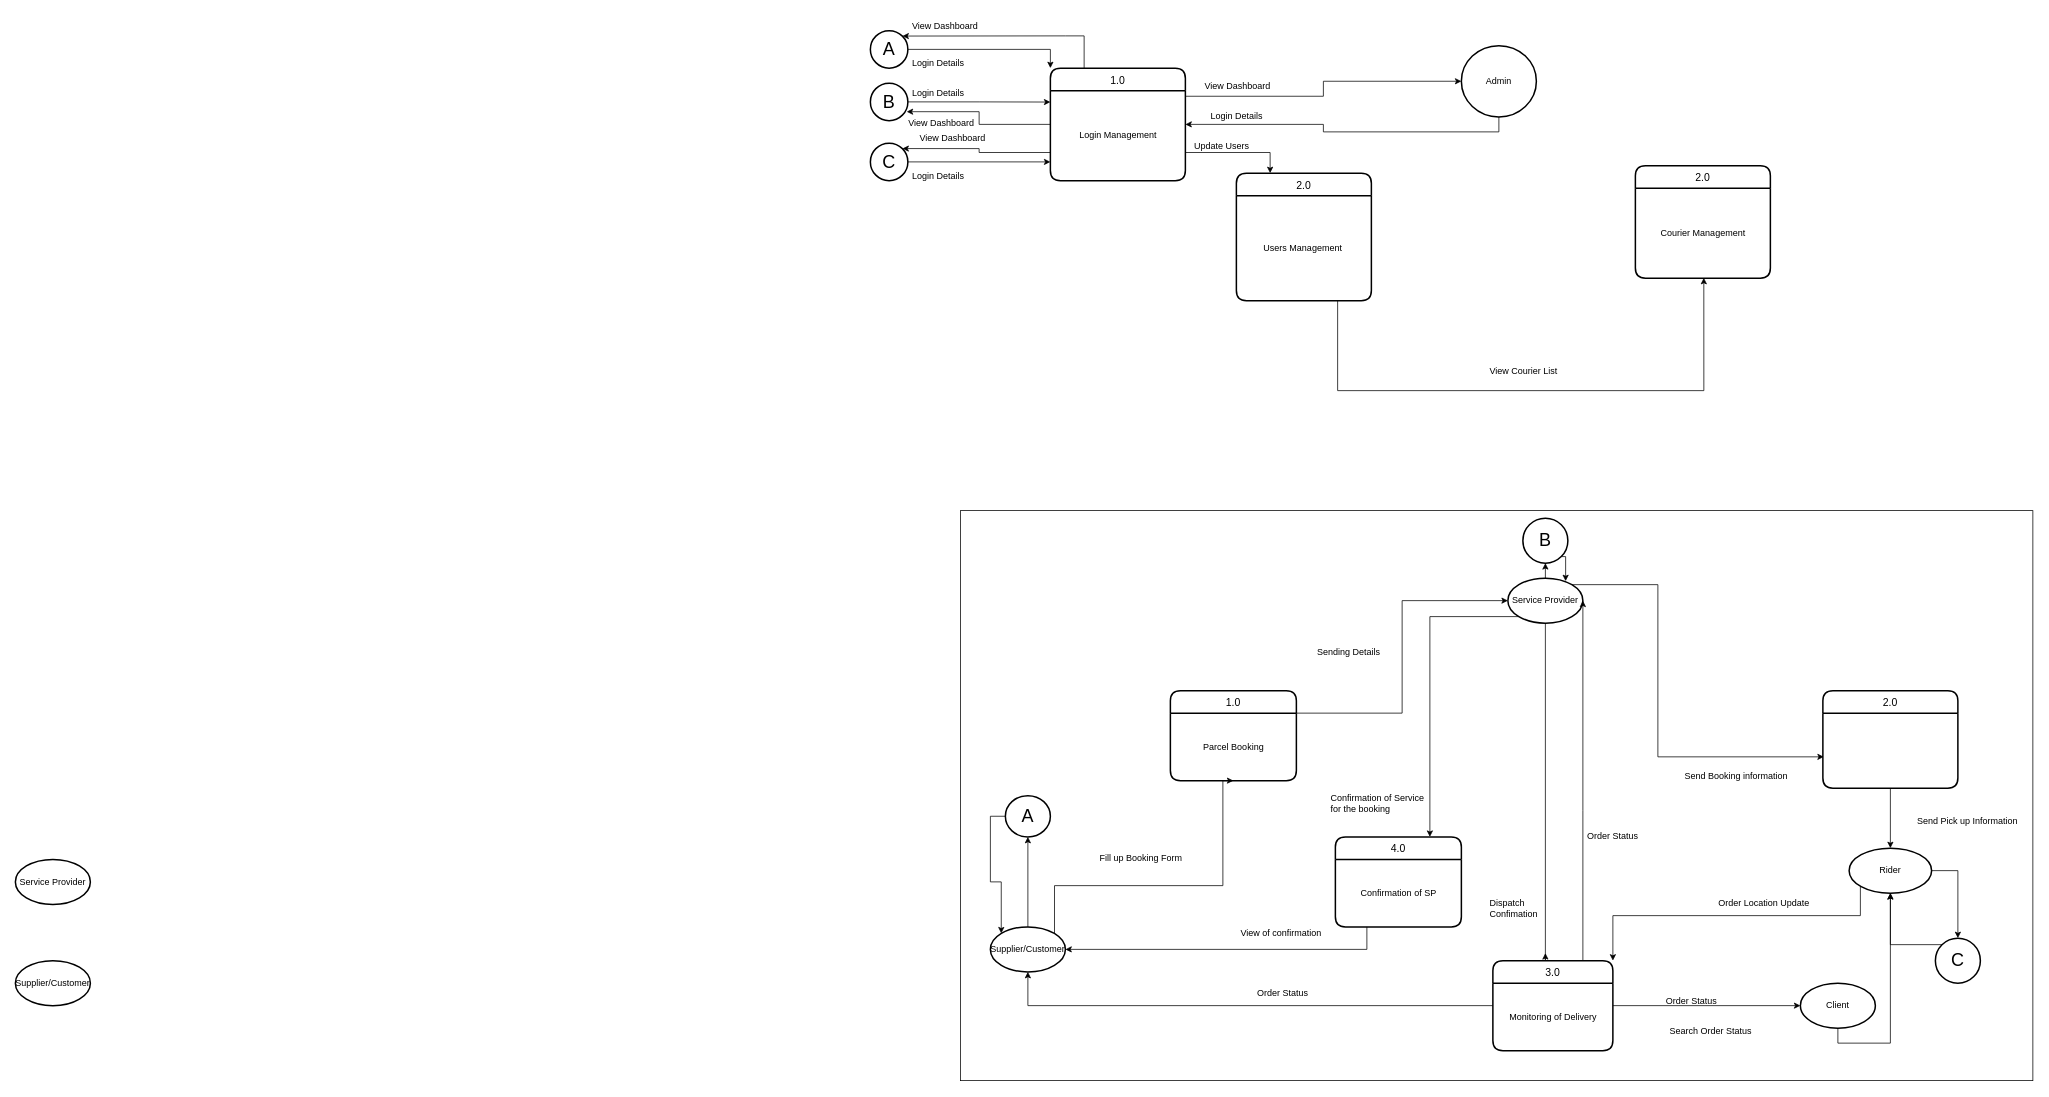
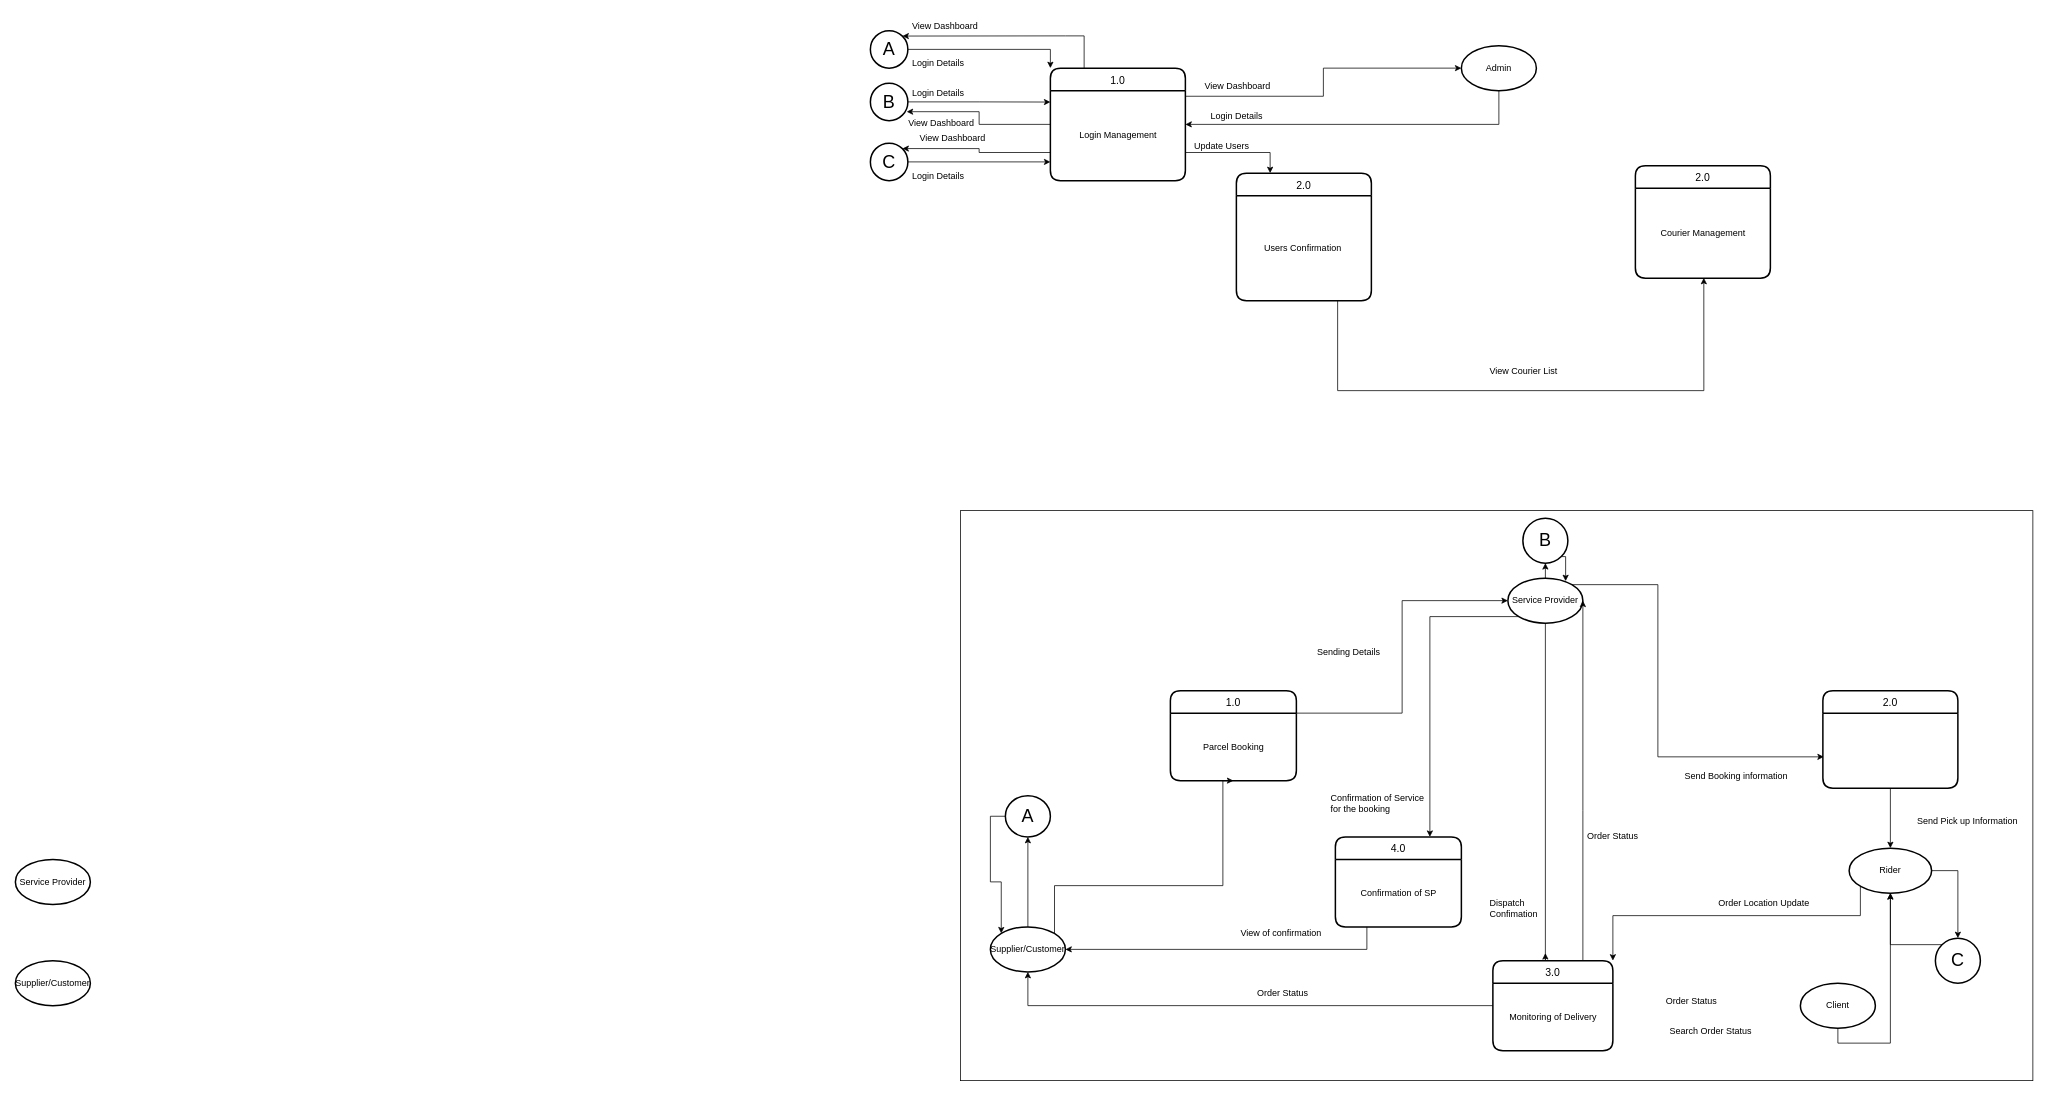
(1499, 81) -> (1499, 68)
(1304, 248) -> (1304, 248)
(1143, 859) -> none
(1704, 1005) -> none
